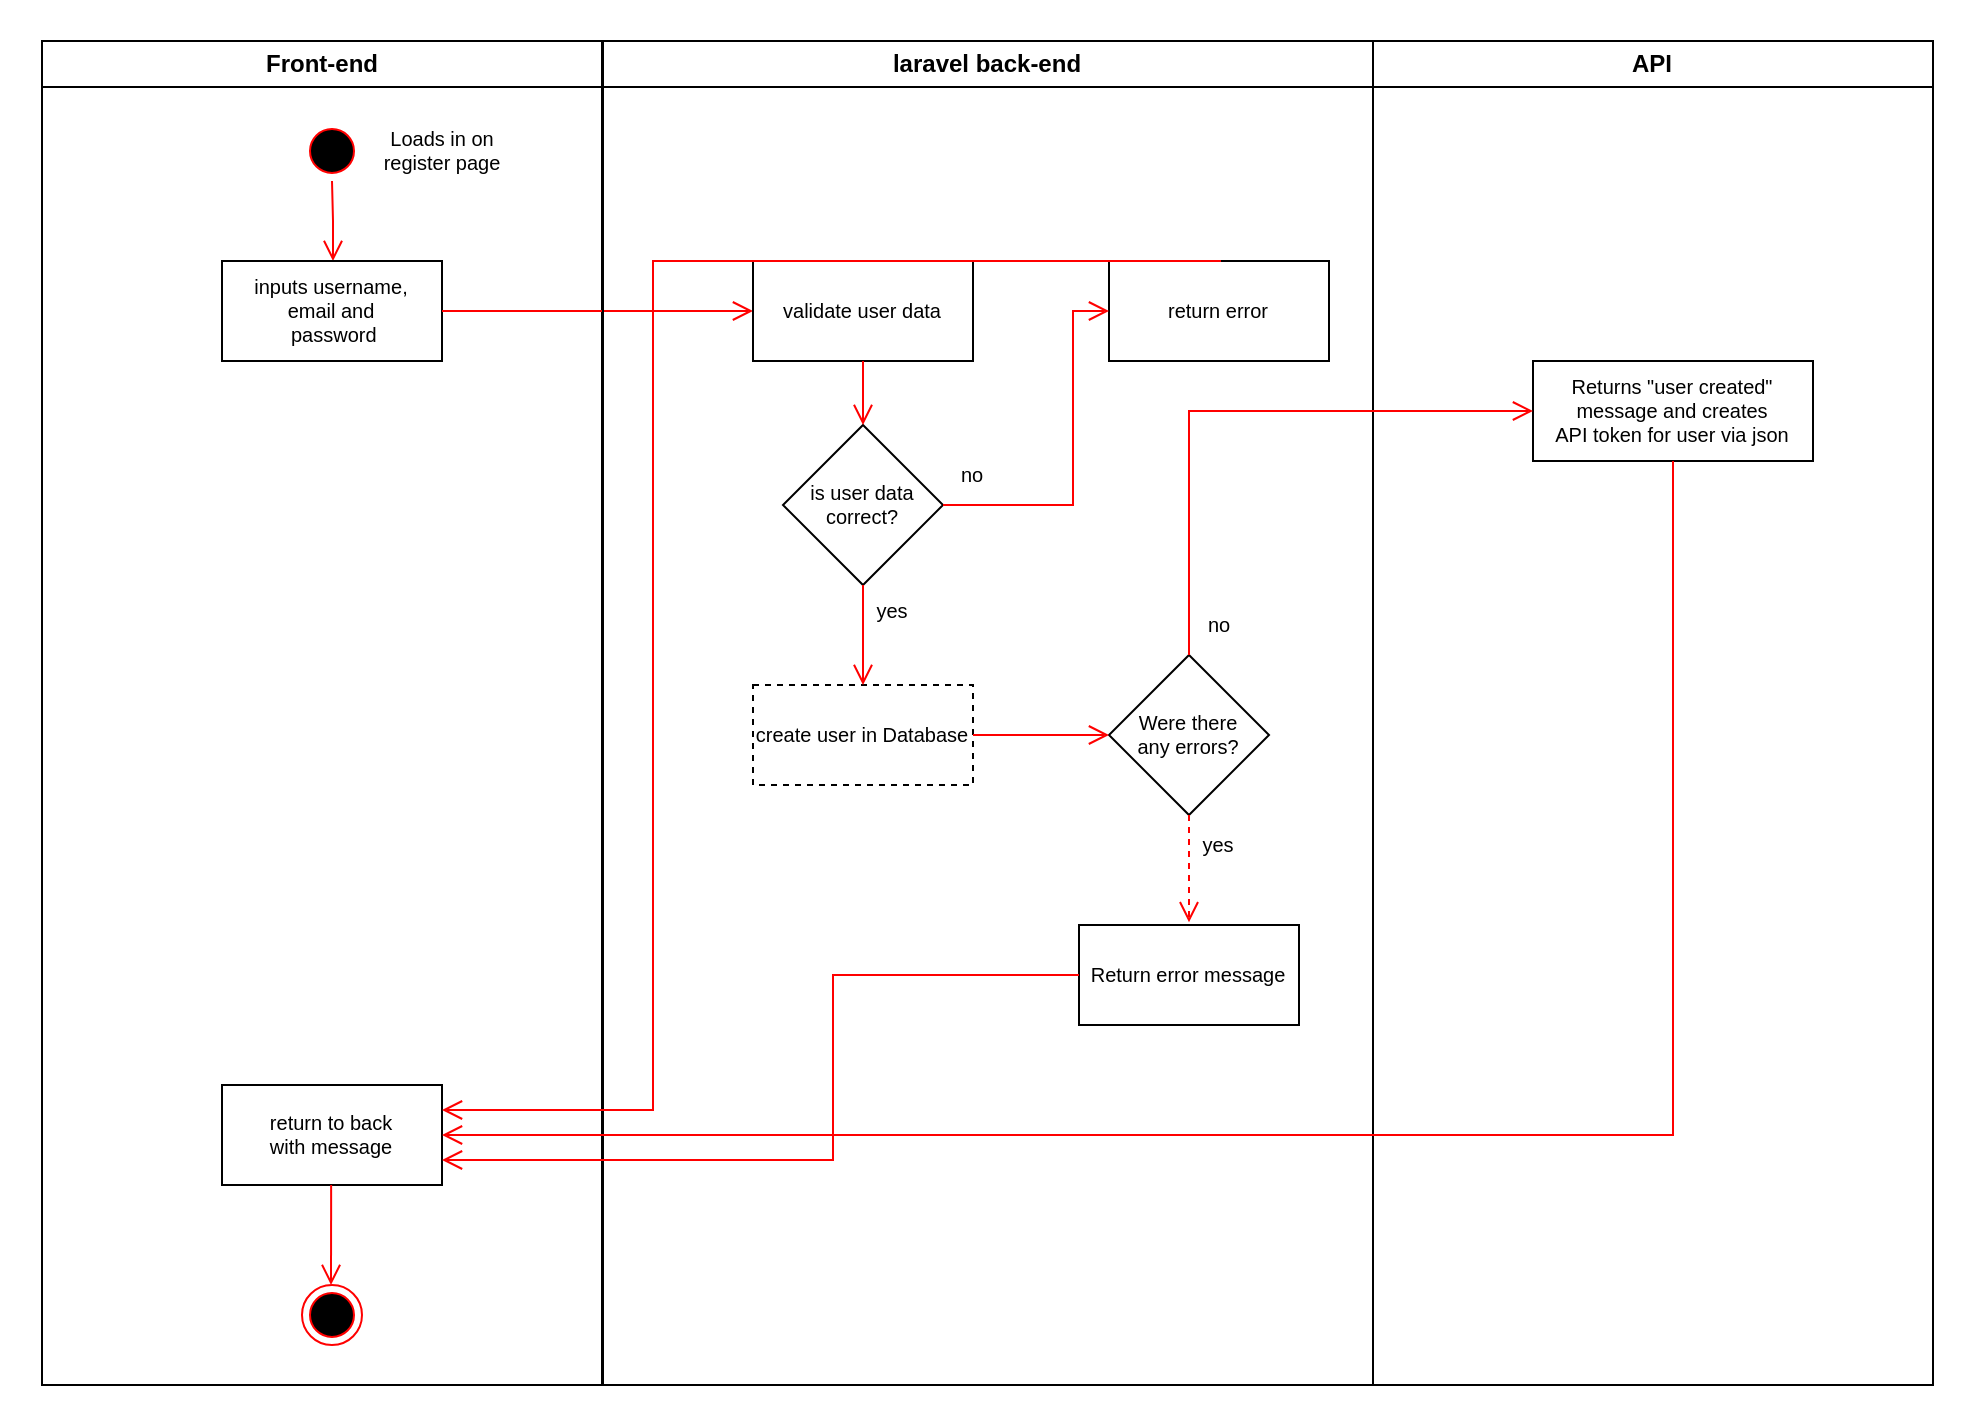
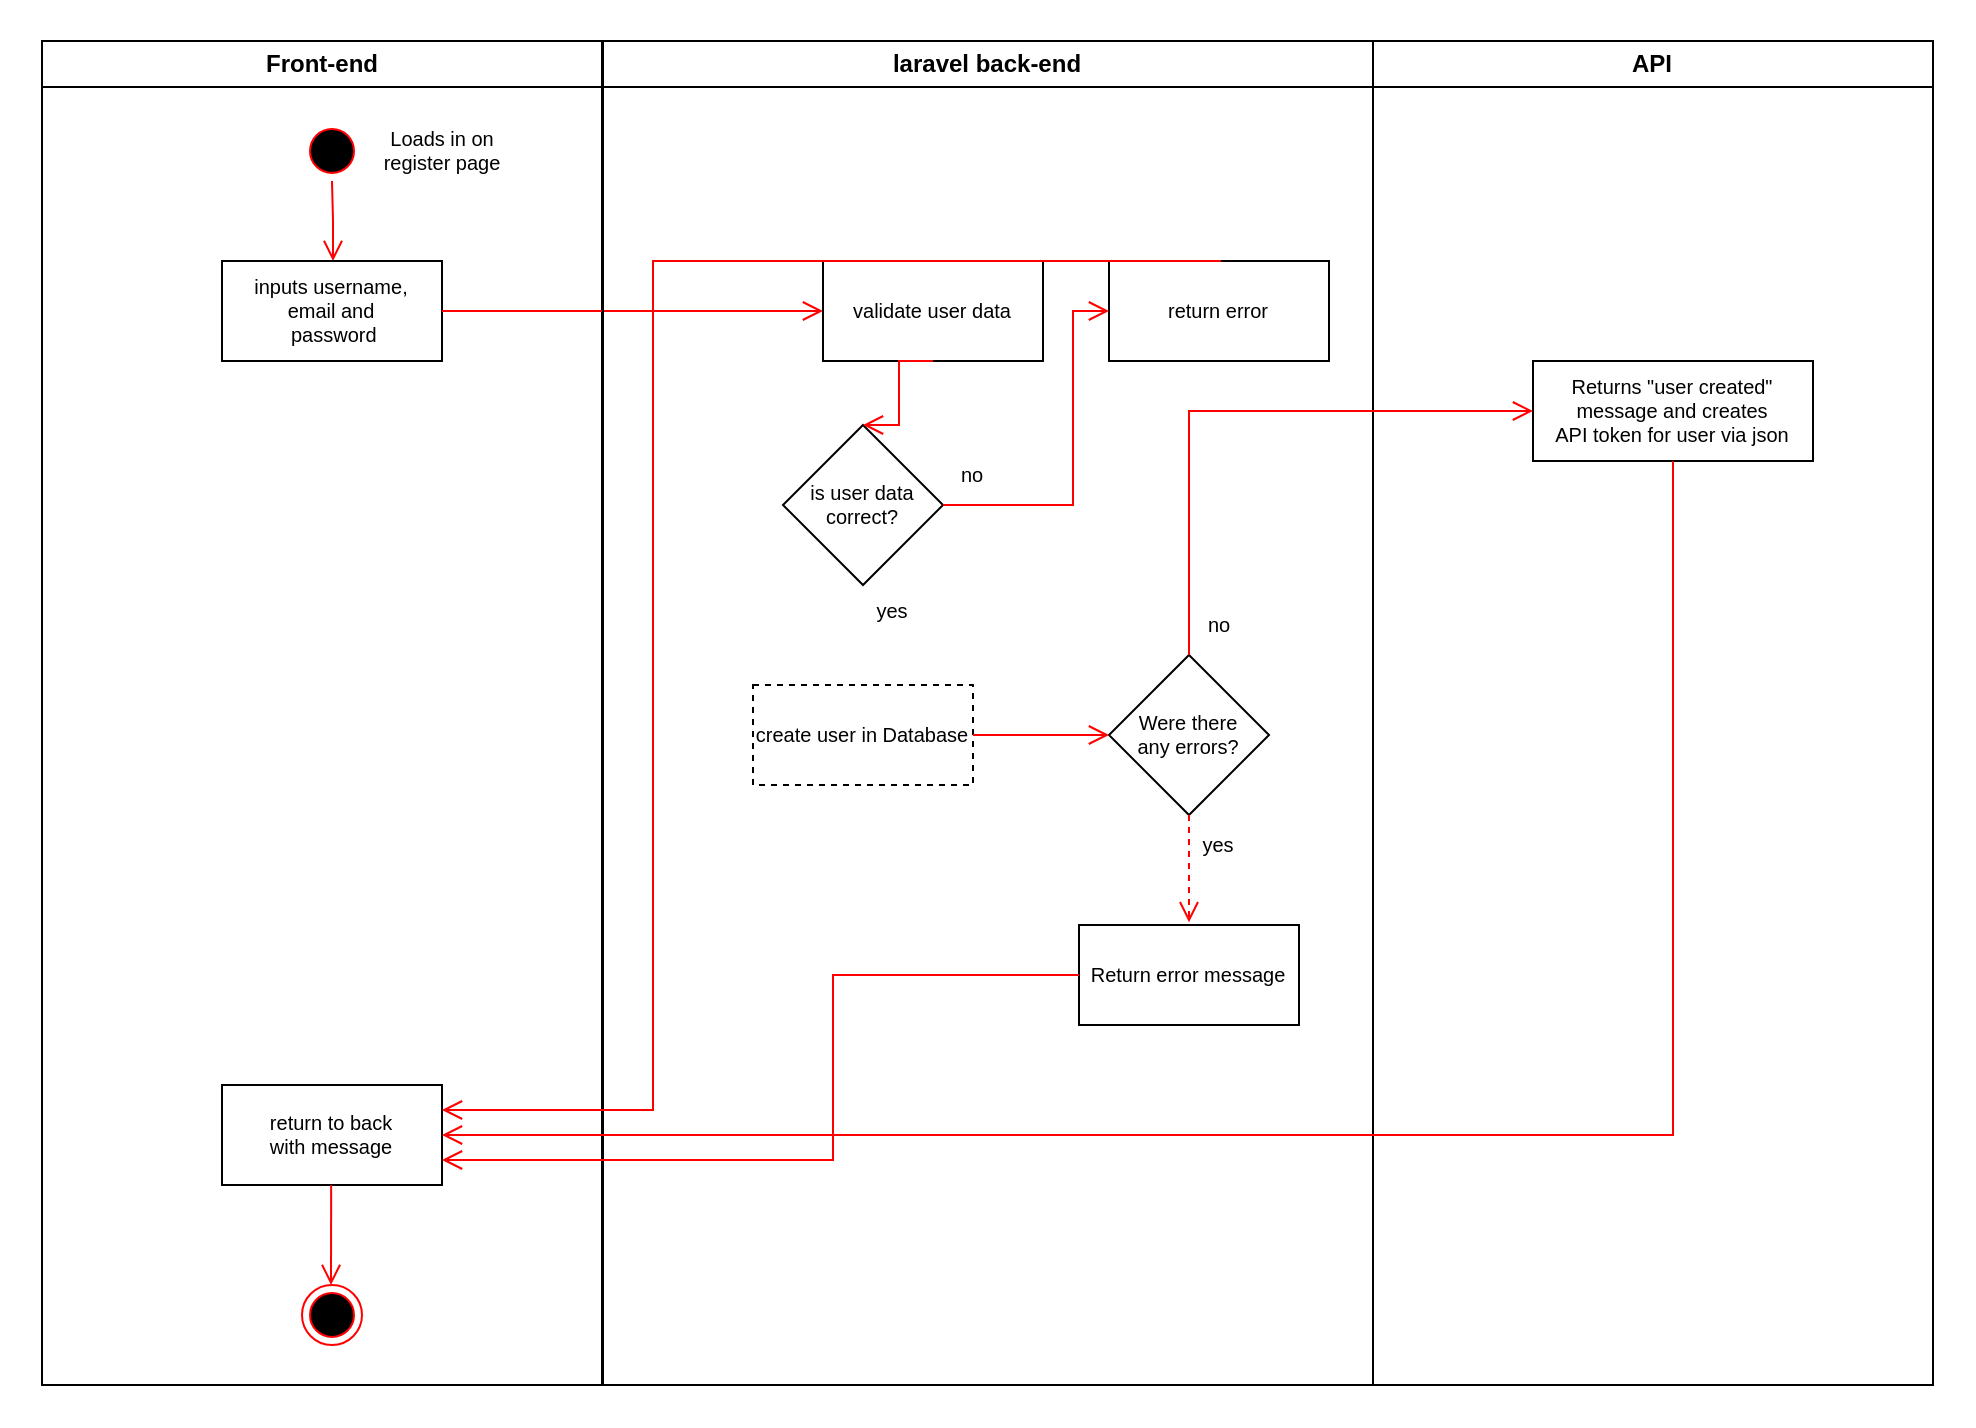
(863, 311) -> (933, 311)
(863, 632) -> none
